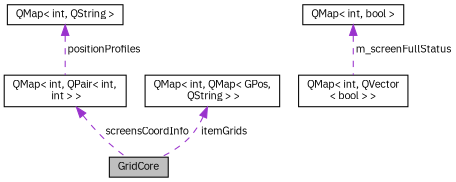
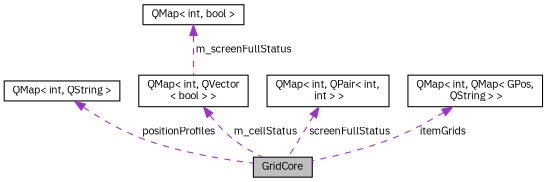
(65, 55) -> (165, 146)
(146, 132) -> (349, 132)
none -> (233, 139)
